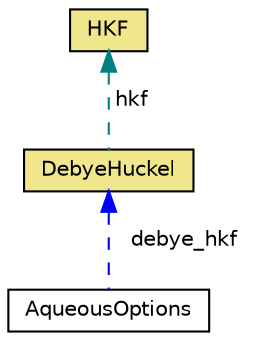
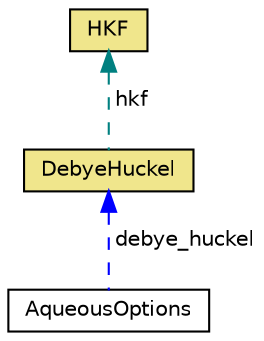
(182, 241) -> (182, 241)
